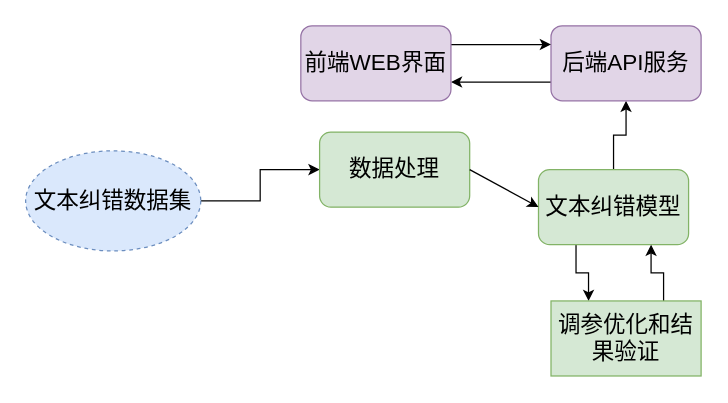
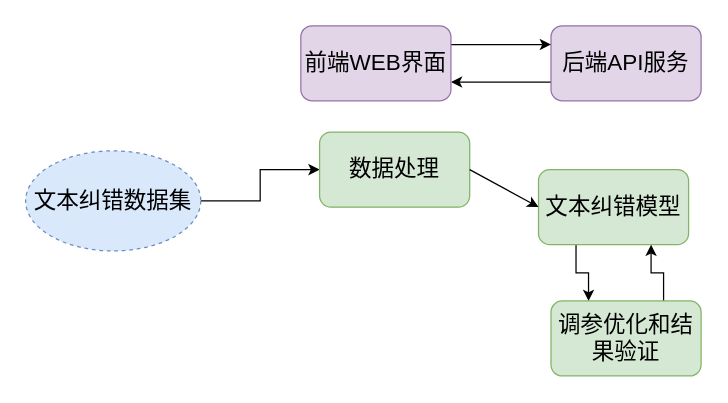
(615, 135) -> none
(626, 338) -> (626, 338)
